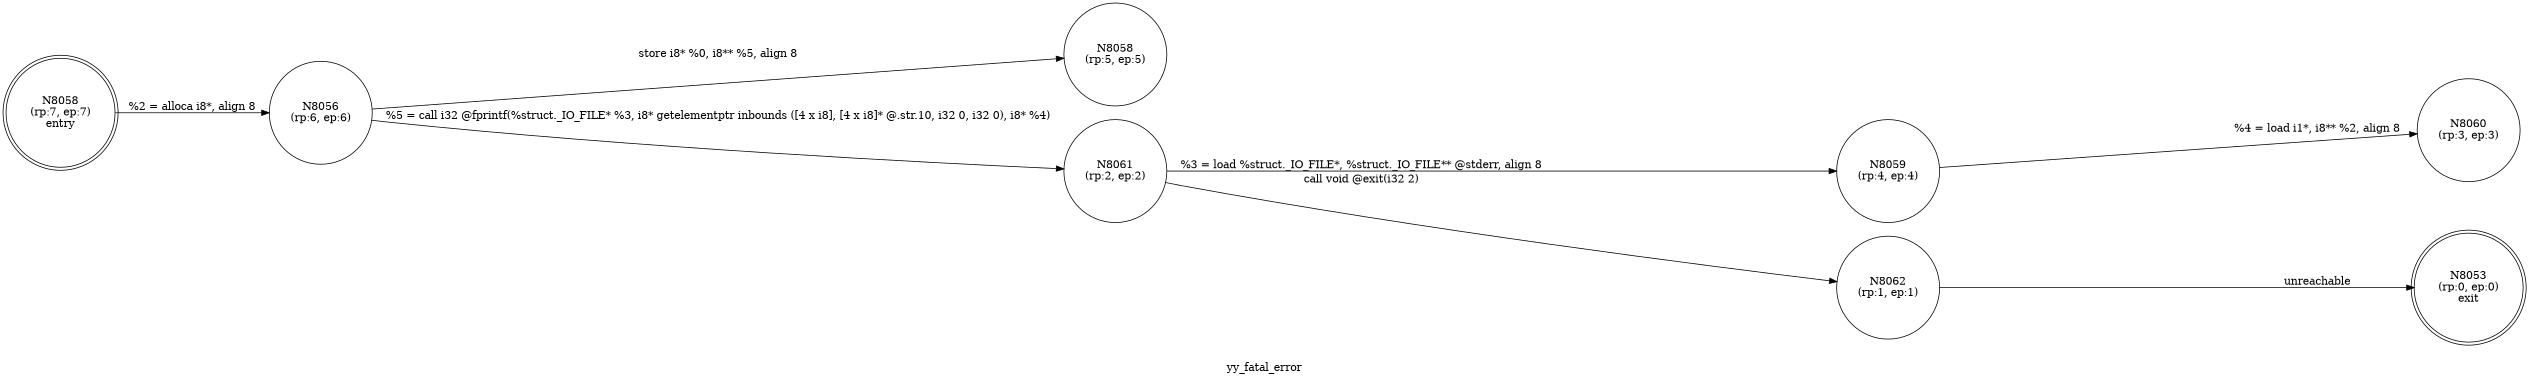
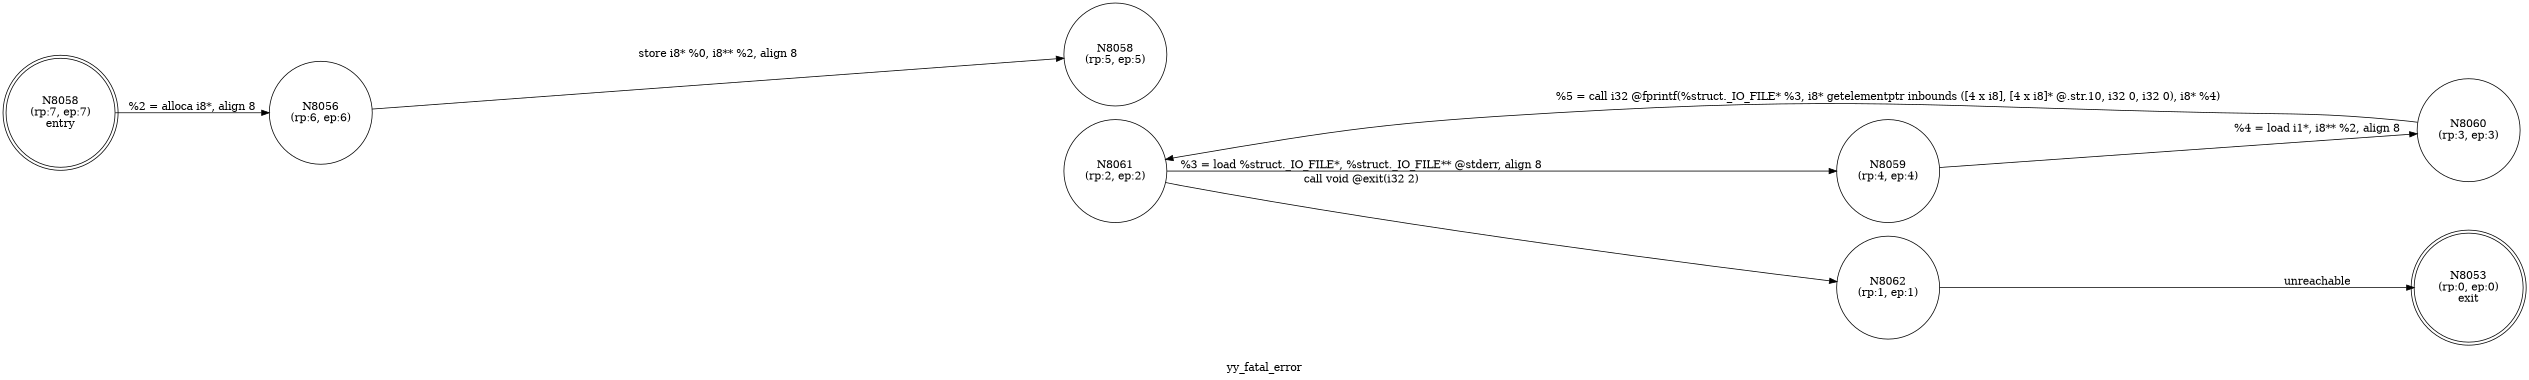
(718, 54) -> (718, 54)
(713, 149) -> (1794, 104)
